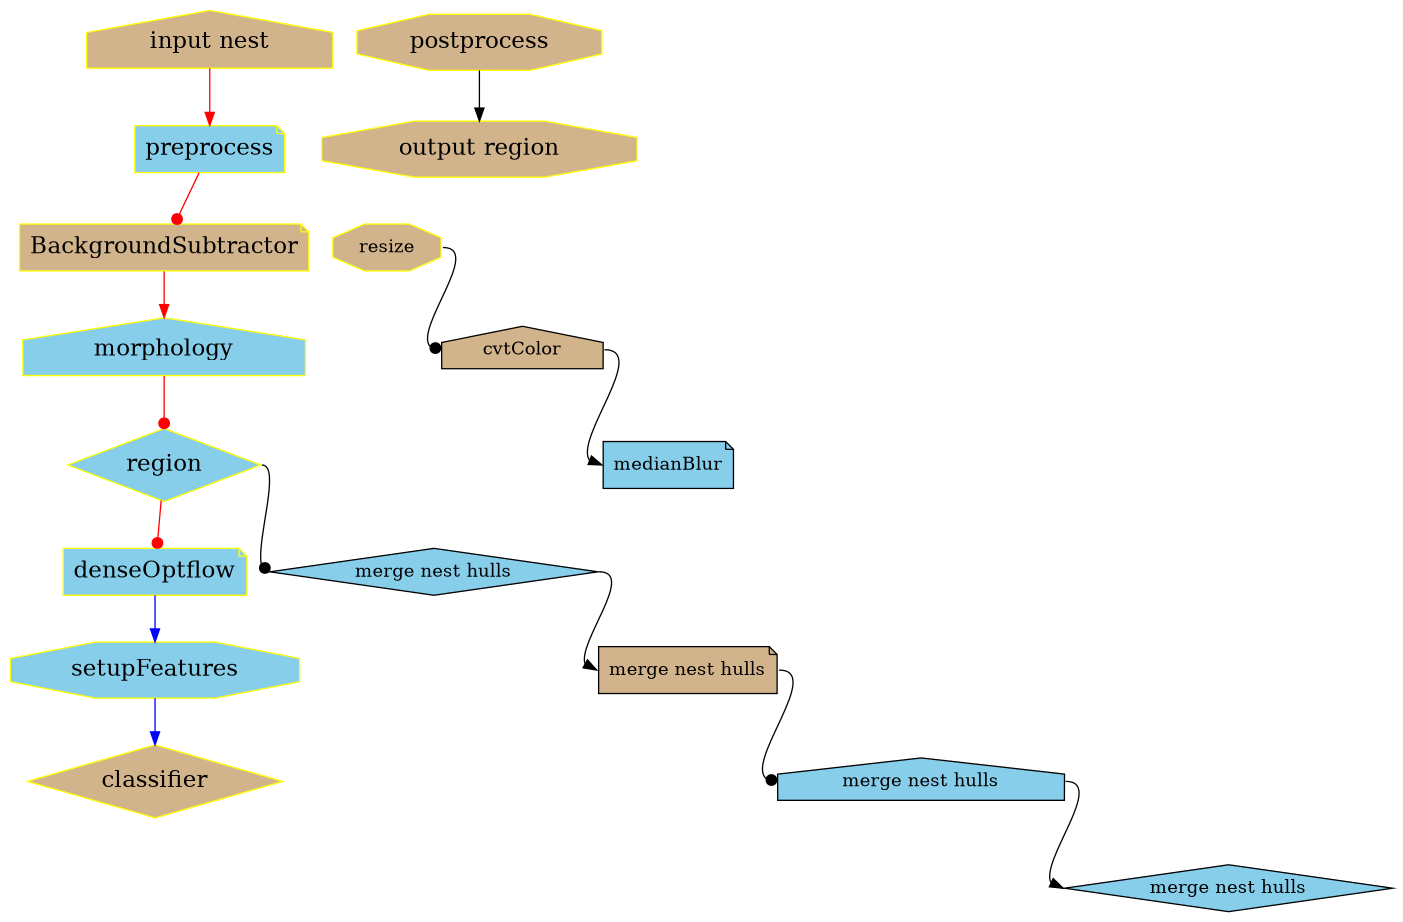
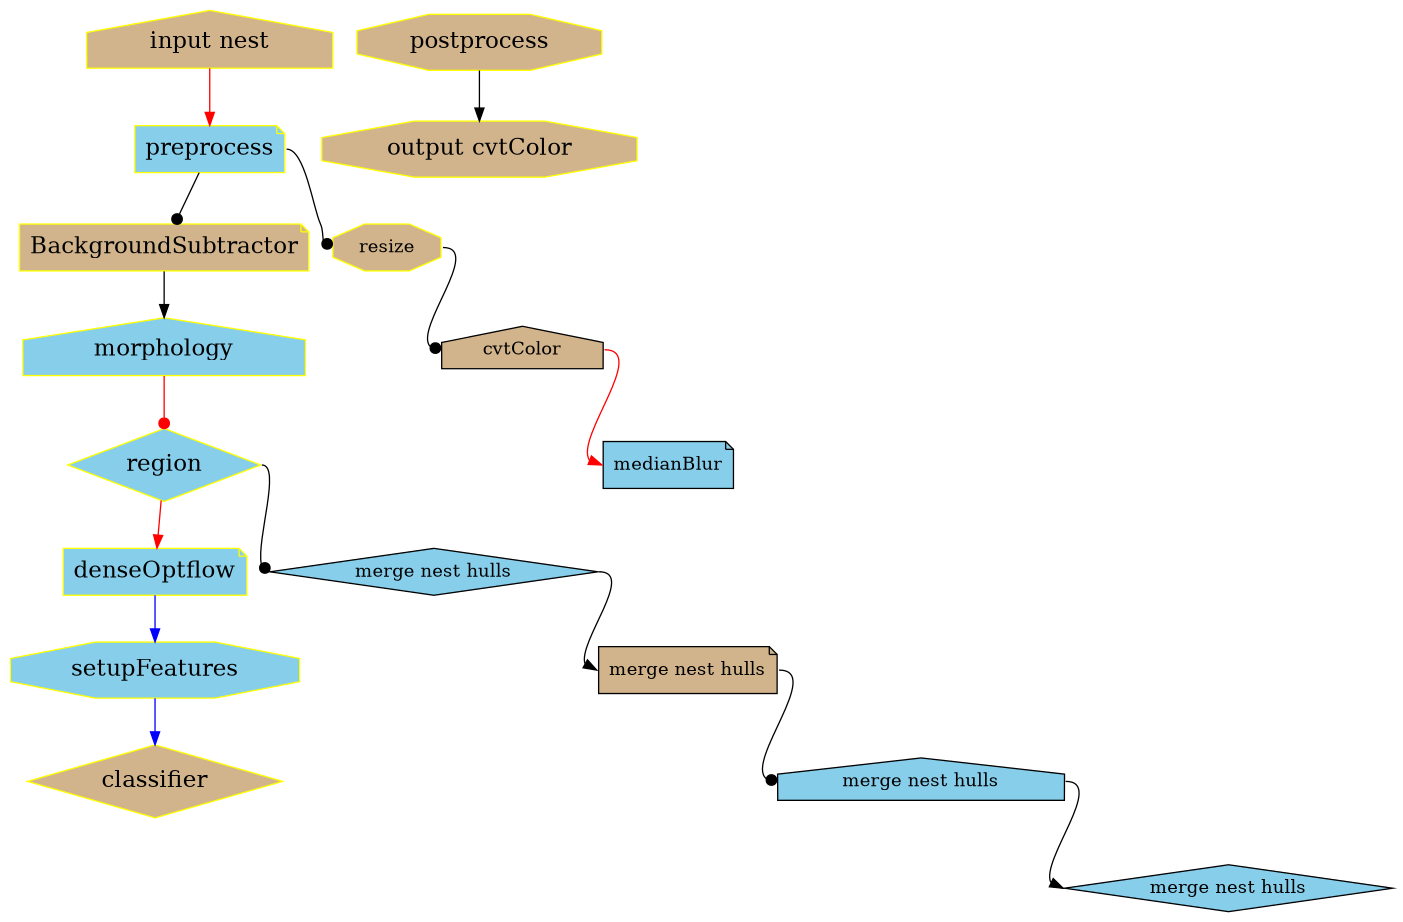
(479, 149) -> (479, 149)
none -> (311, 191)
(189, 193) -> (189, 193)
(164, 288) -> (164, 288)
(606, 401) -> (606, 401)
(160, 519) -> (160, 519)
